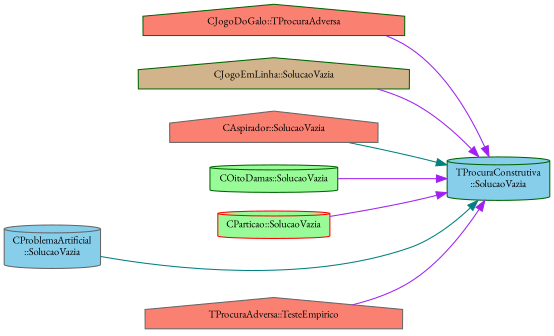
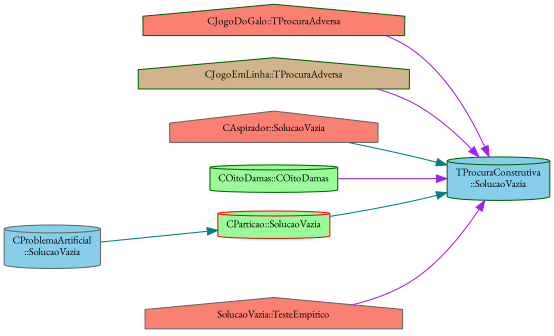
(274, 75) -> (274, 75)
(274, 179) -> (274, 179)
(384, 207) -> (384, 207)
(292, 269) -> (154, 237)
(274, 315) -> (274, 315)
